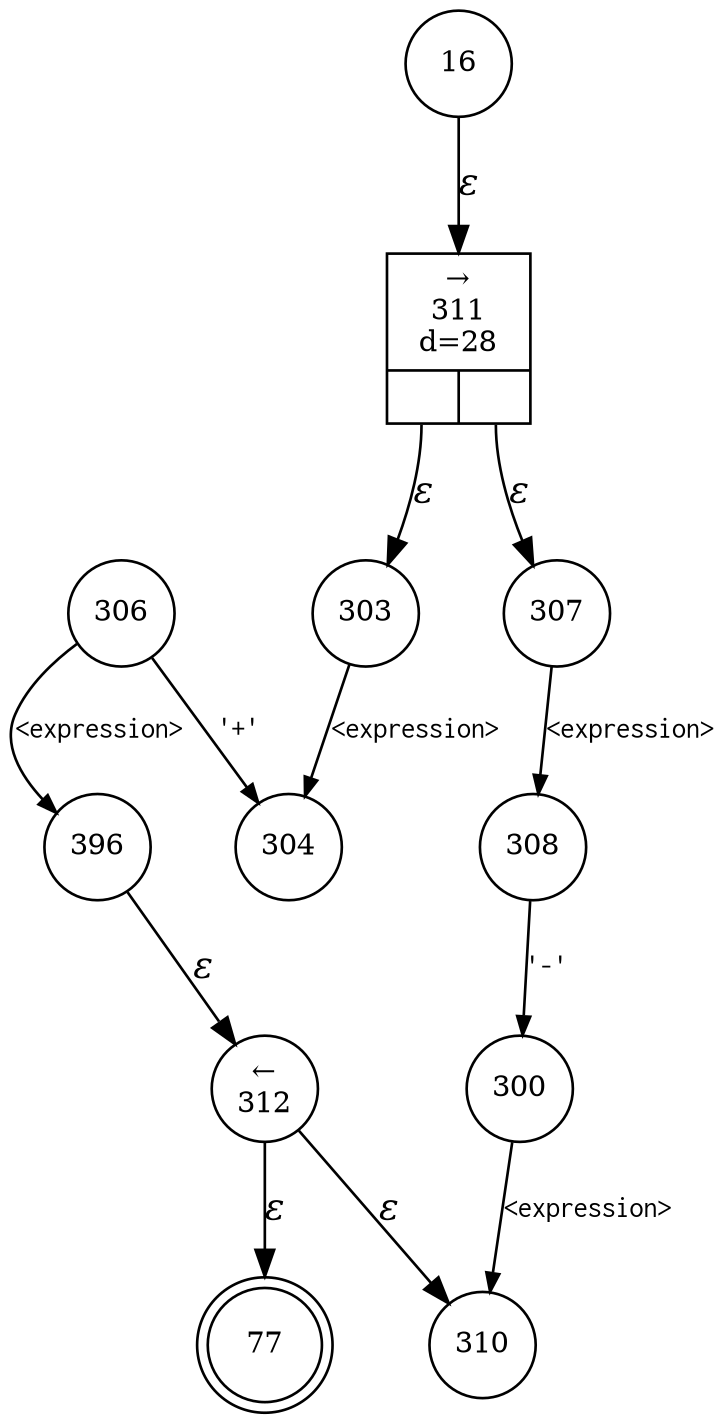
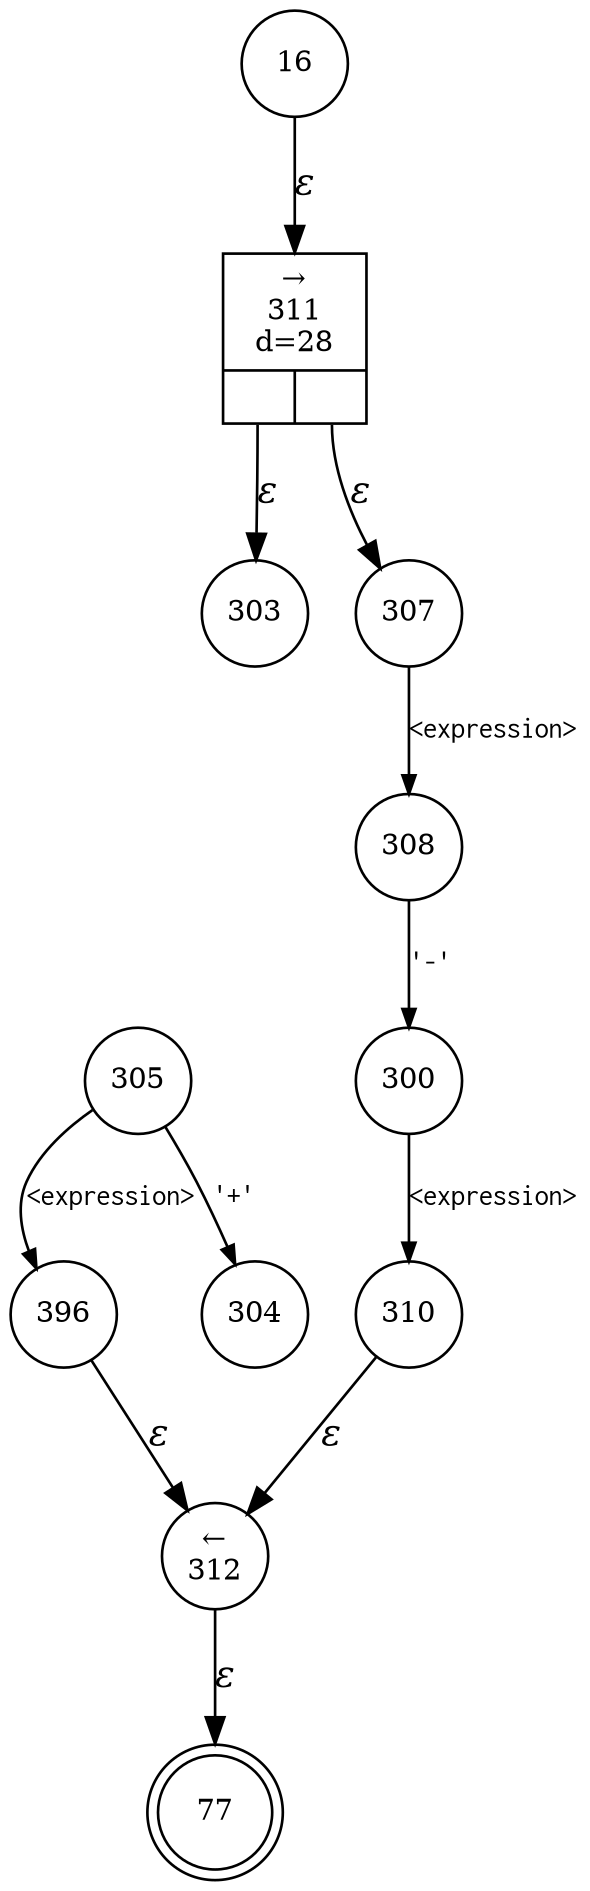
(121, 613) -> (138, 1081)
(330, 721) -> none
(365, 1207) -> (320, 1425)
